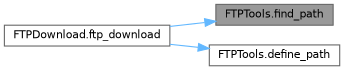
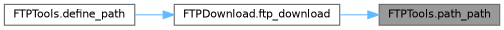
(275, 15) -> (439, 15)
(184, 46) -> (149, 15)
